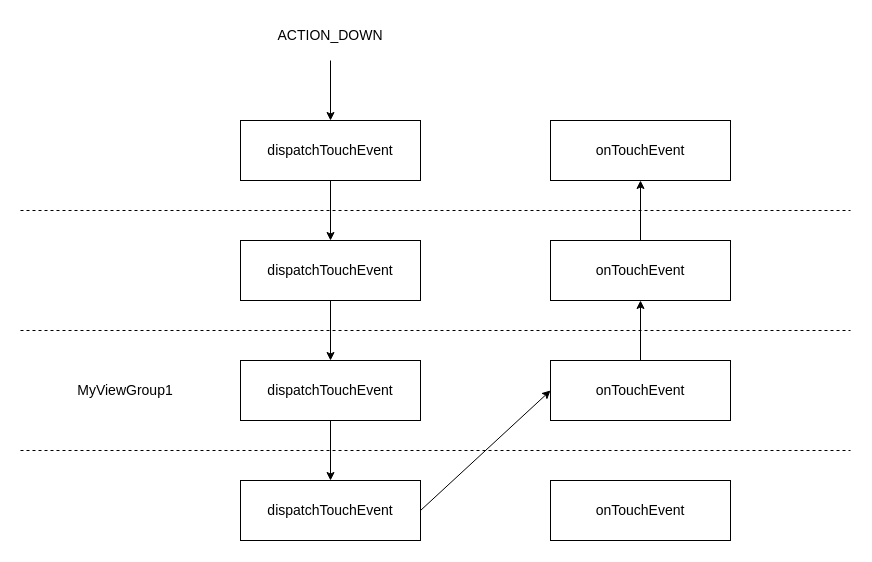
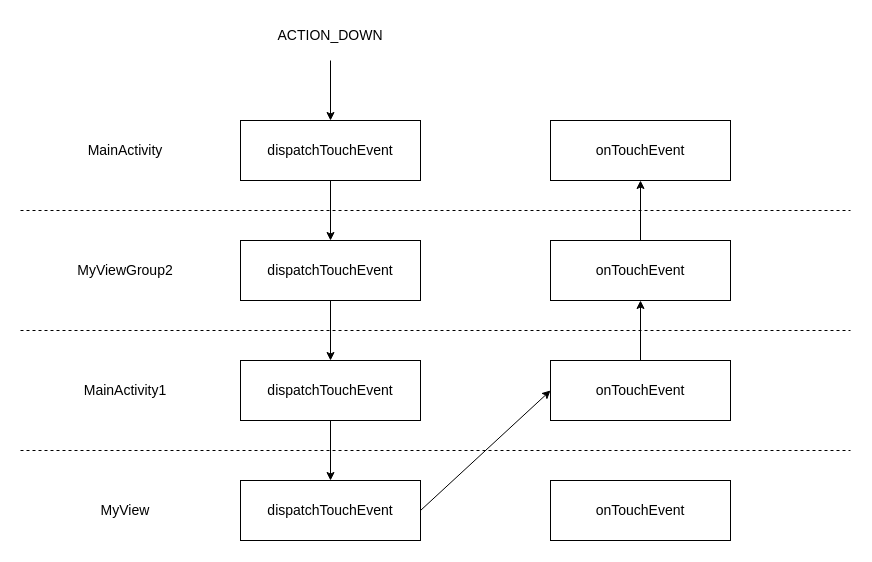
none -> (126, 151)
none -> (126, 271)
(126, 391) -> (126, 391)
none -> (126, 511)
